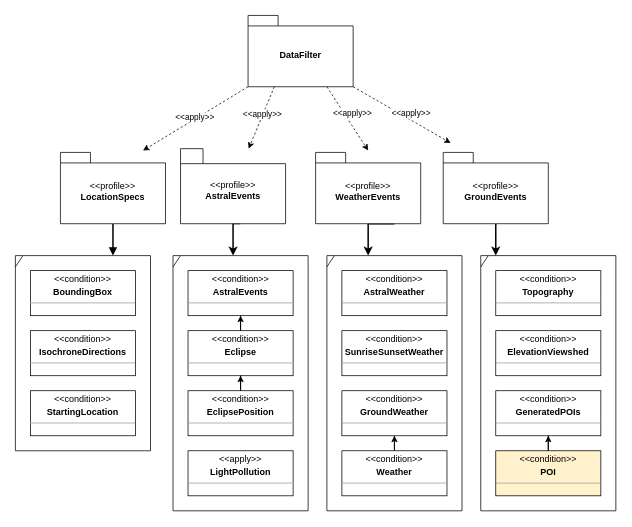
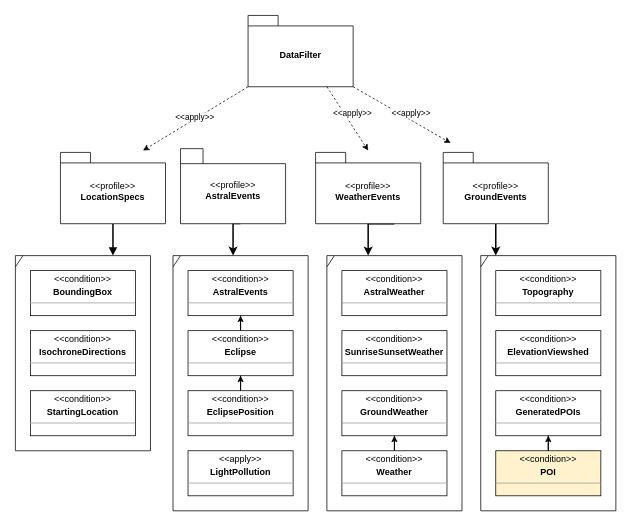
(262, 115) -> none
